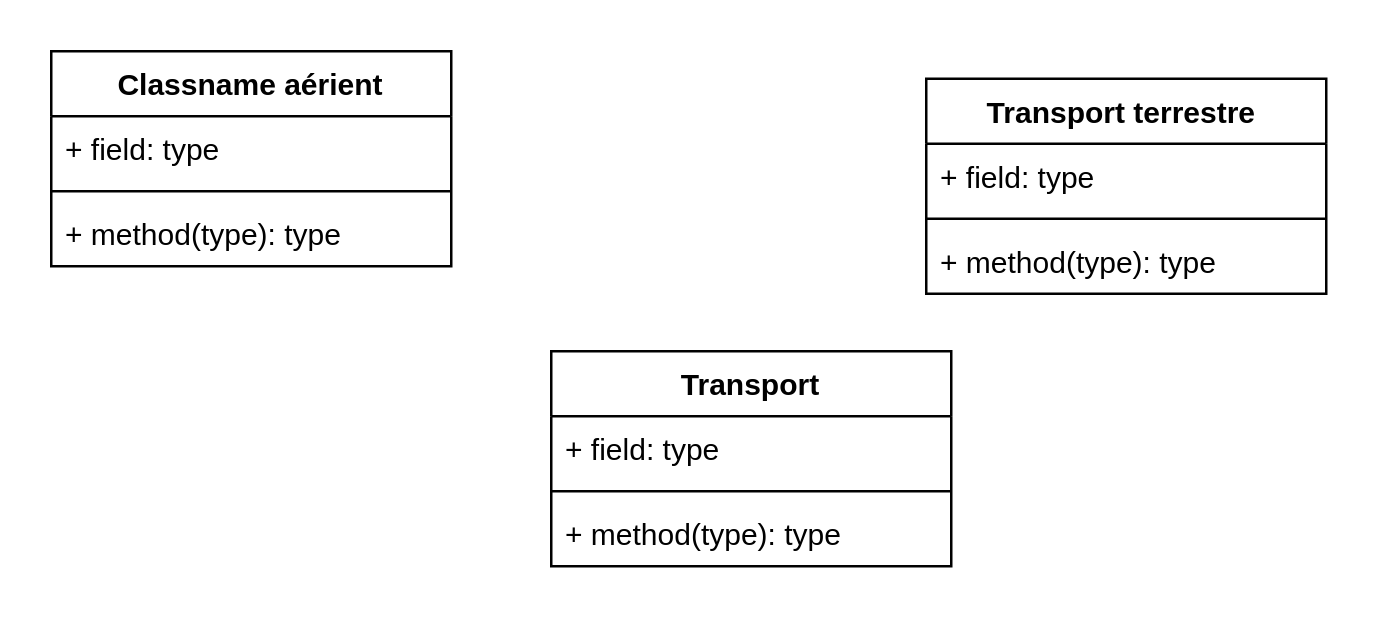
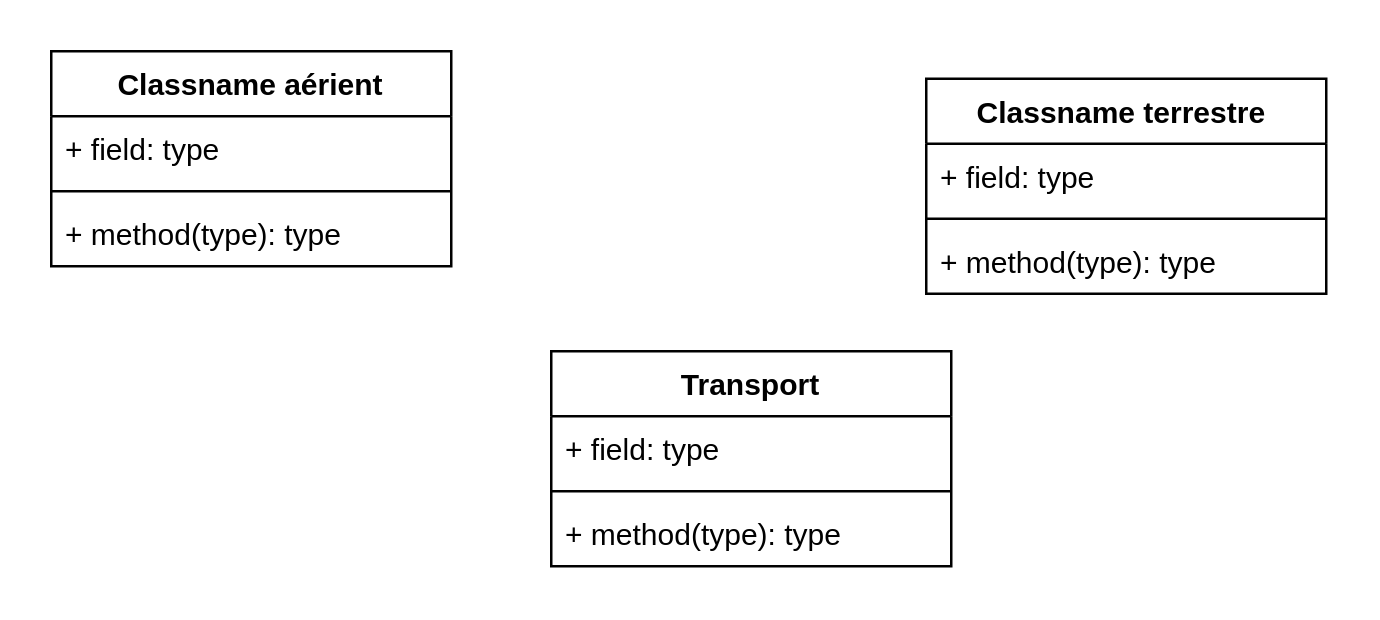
(1126, 114) -> (1126, 114)
